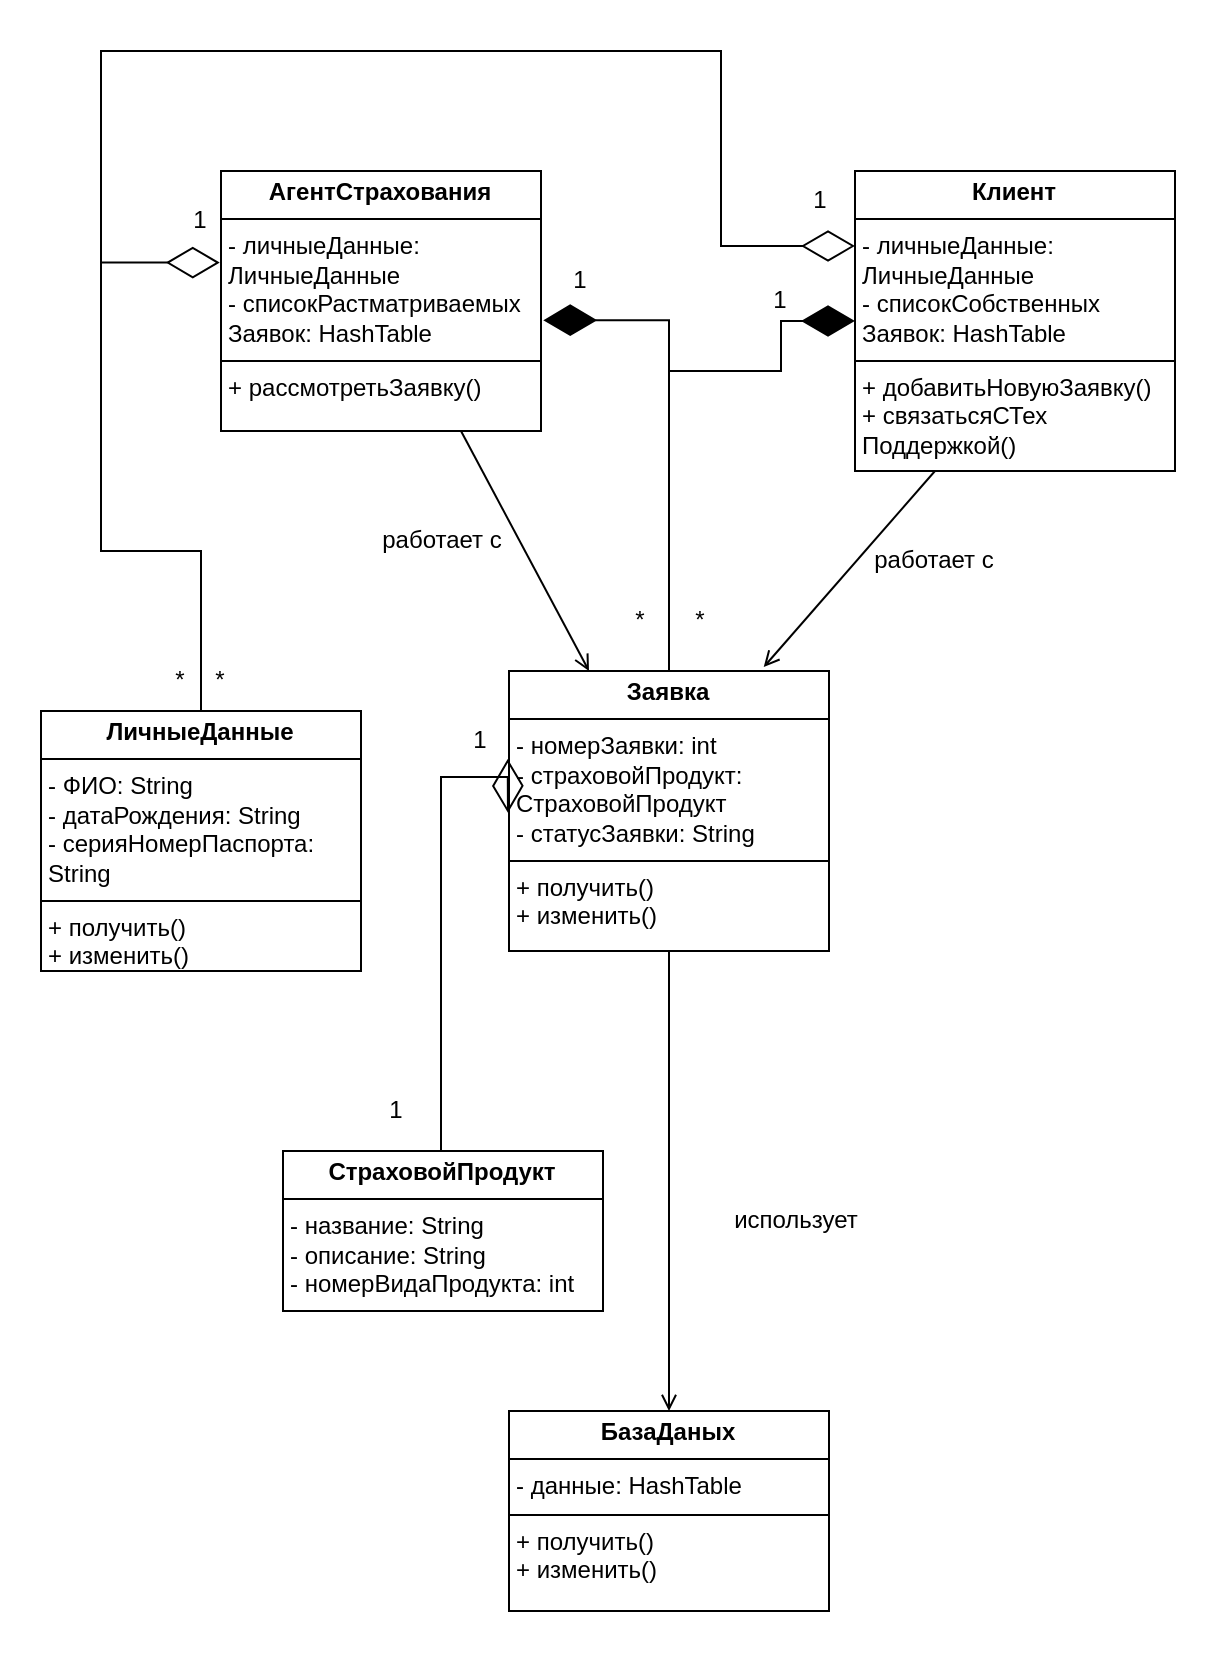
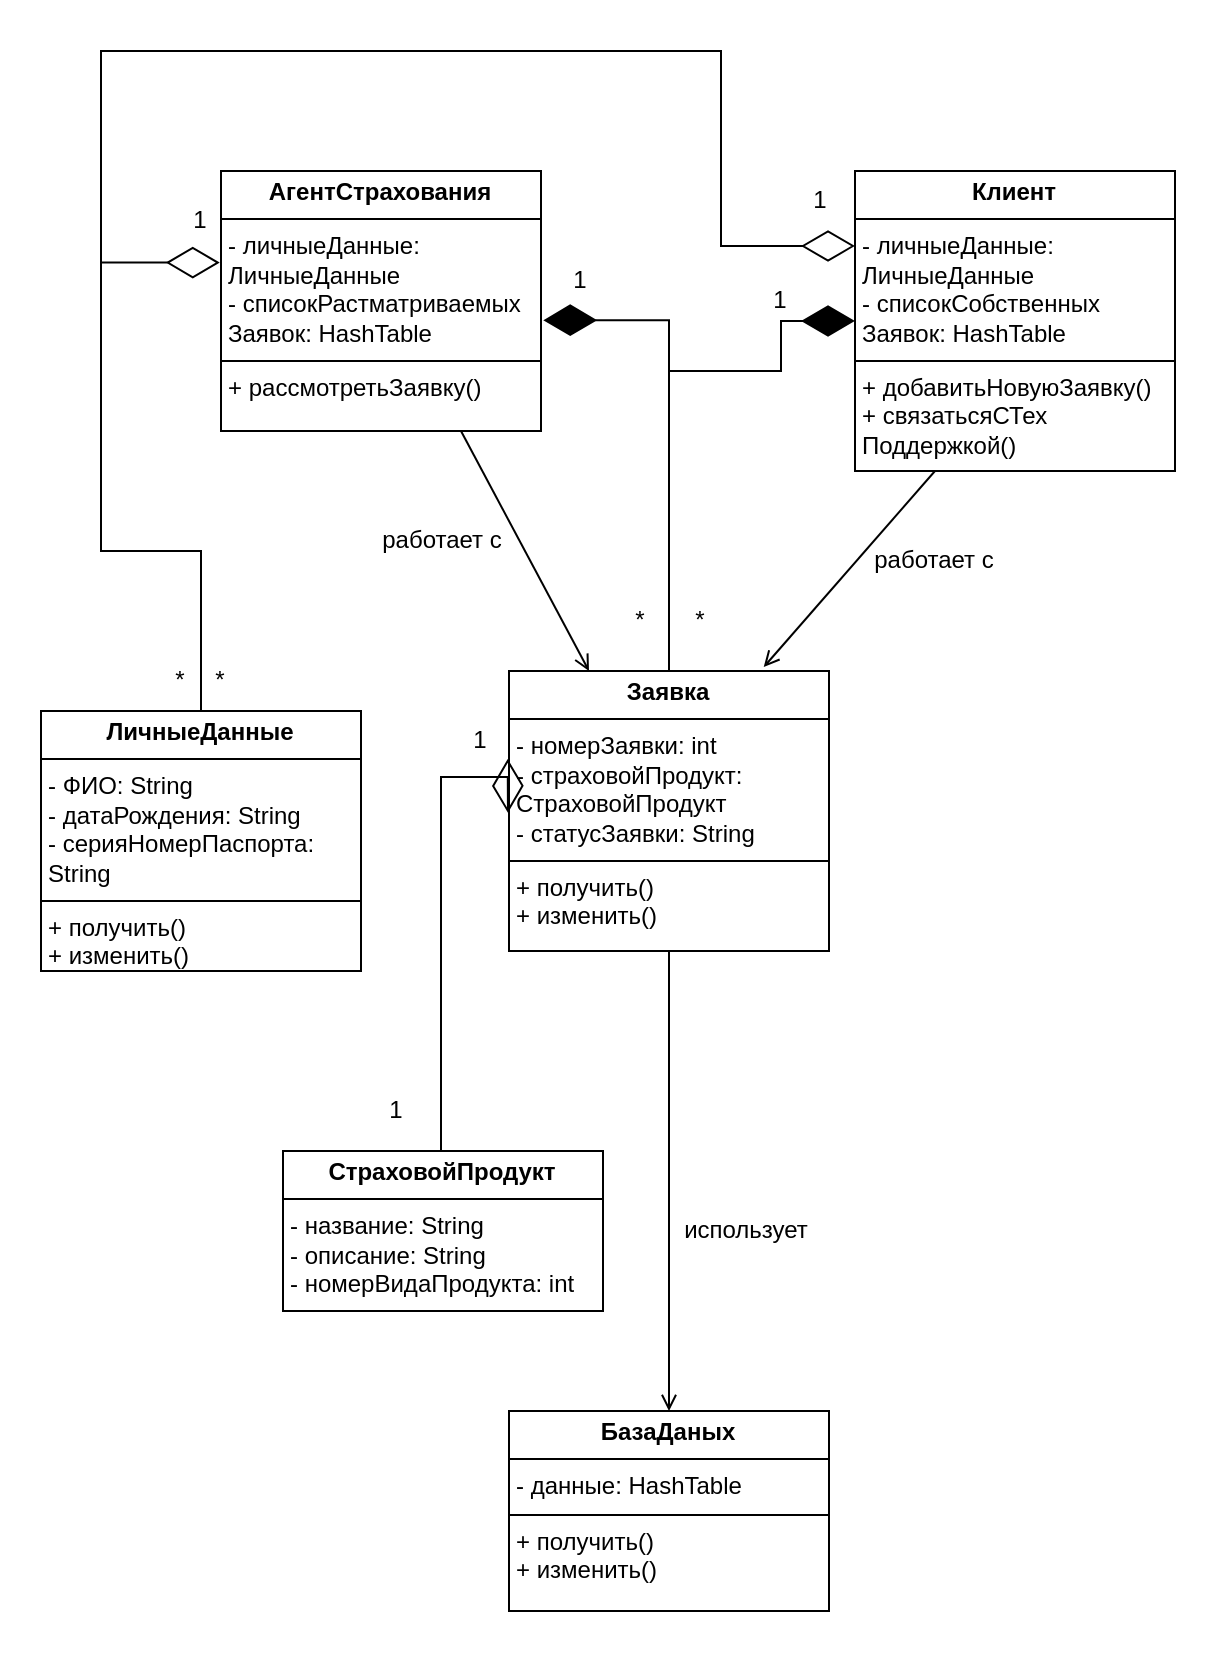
(797, 1221) -> (747, 1231)
